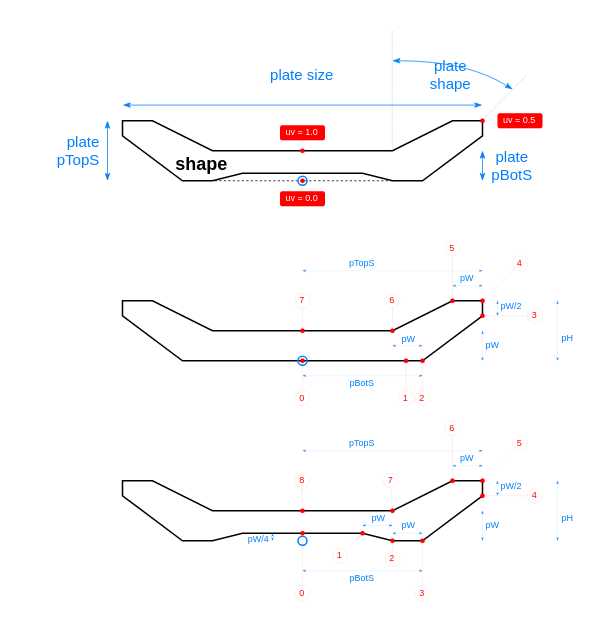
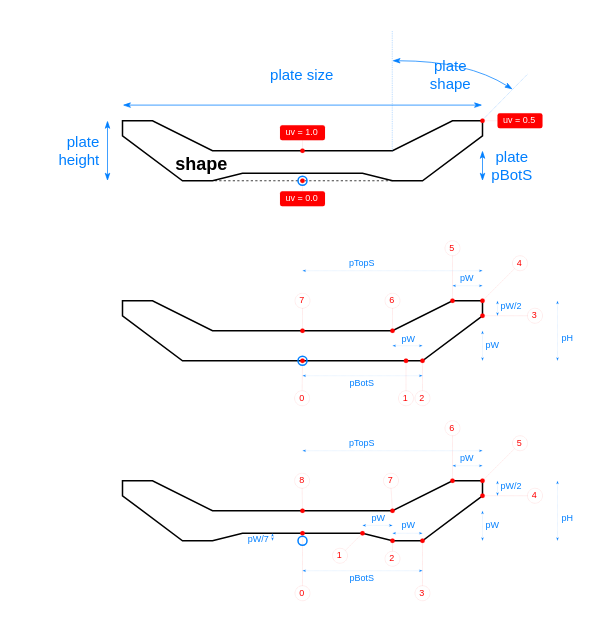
(79, 151) -> (77, 151)
(259, 539) -> (259, 539)
